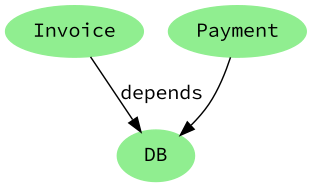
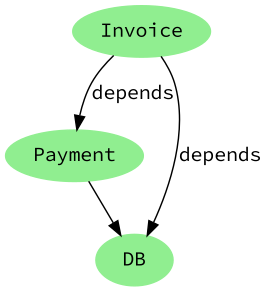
none -> (92, 83)
